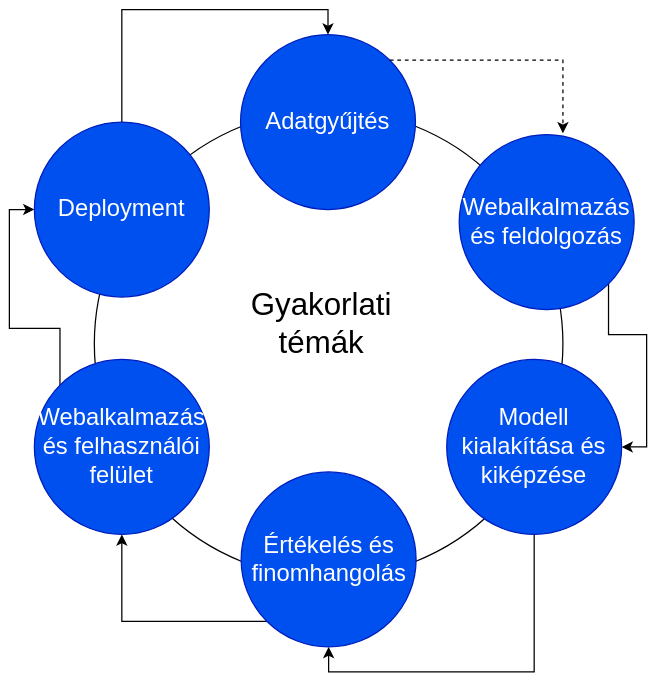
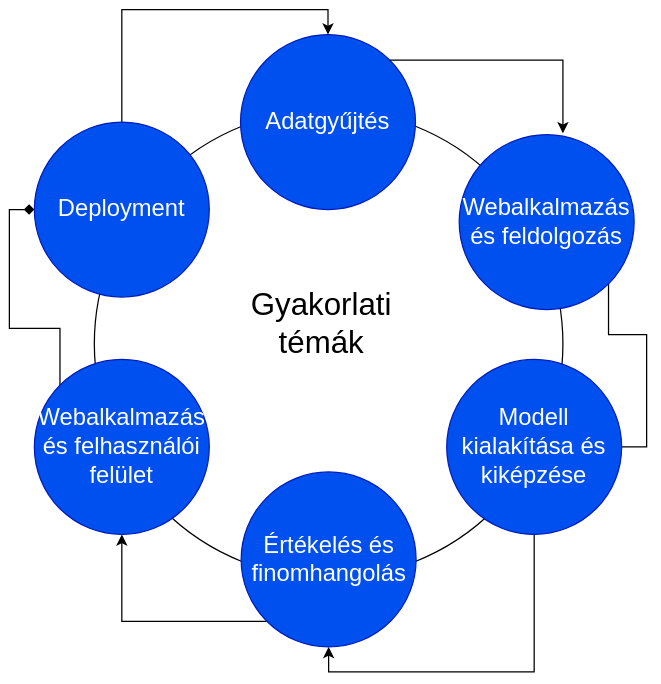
(510, 60) -> (510, 60)
(24, 209) -> (24, 209)
(632, 447) -> (628, 447)
